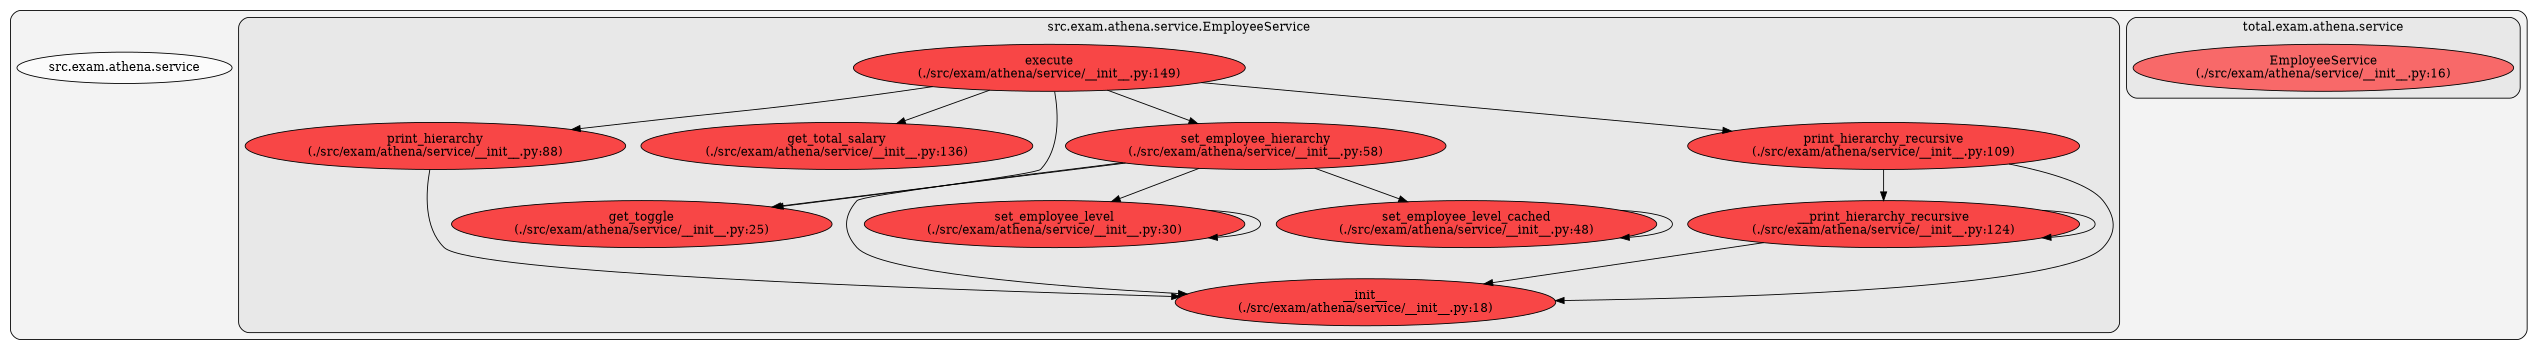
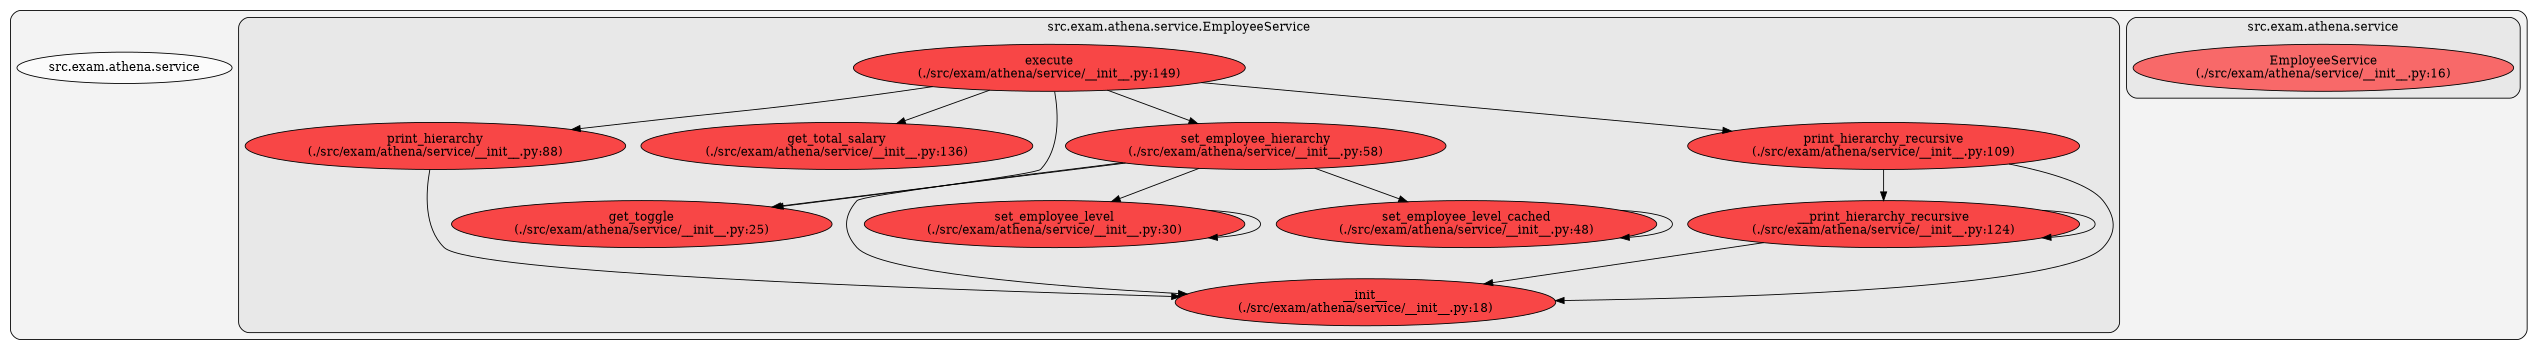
(2323, 27) -> (2323, 27)
